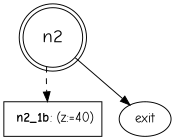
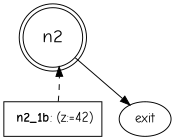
(46, 79) -> (59, 89)
(72, 118) -> (72, 118)
